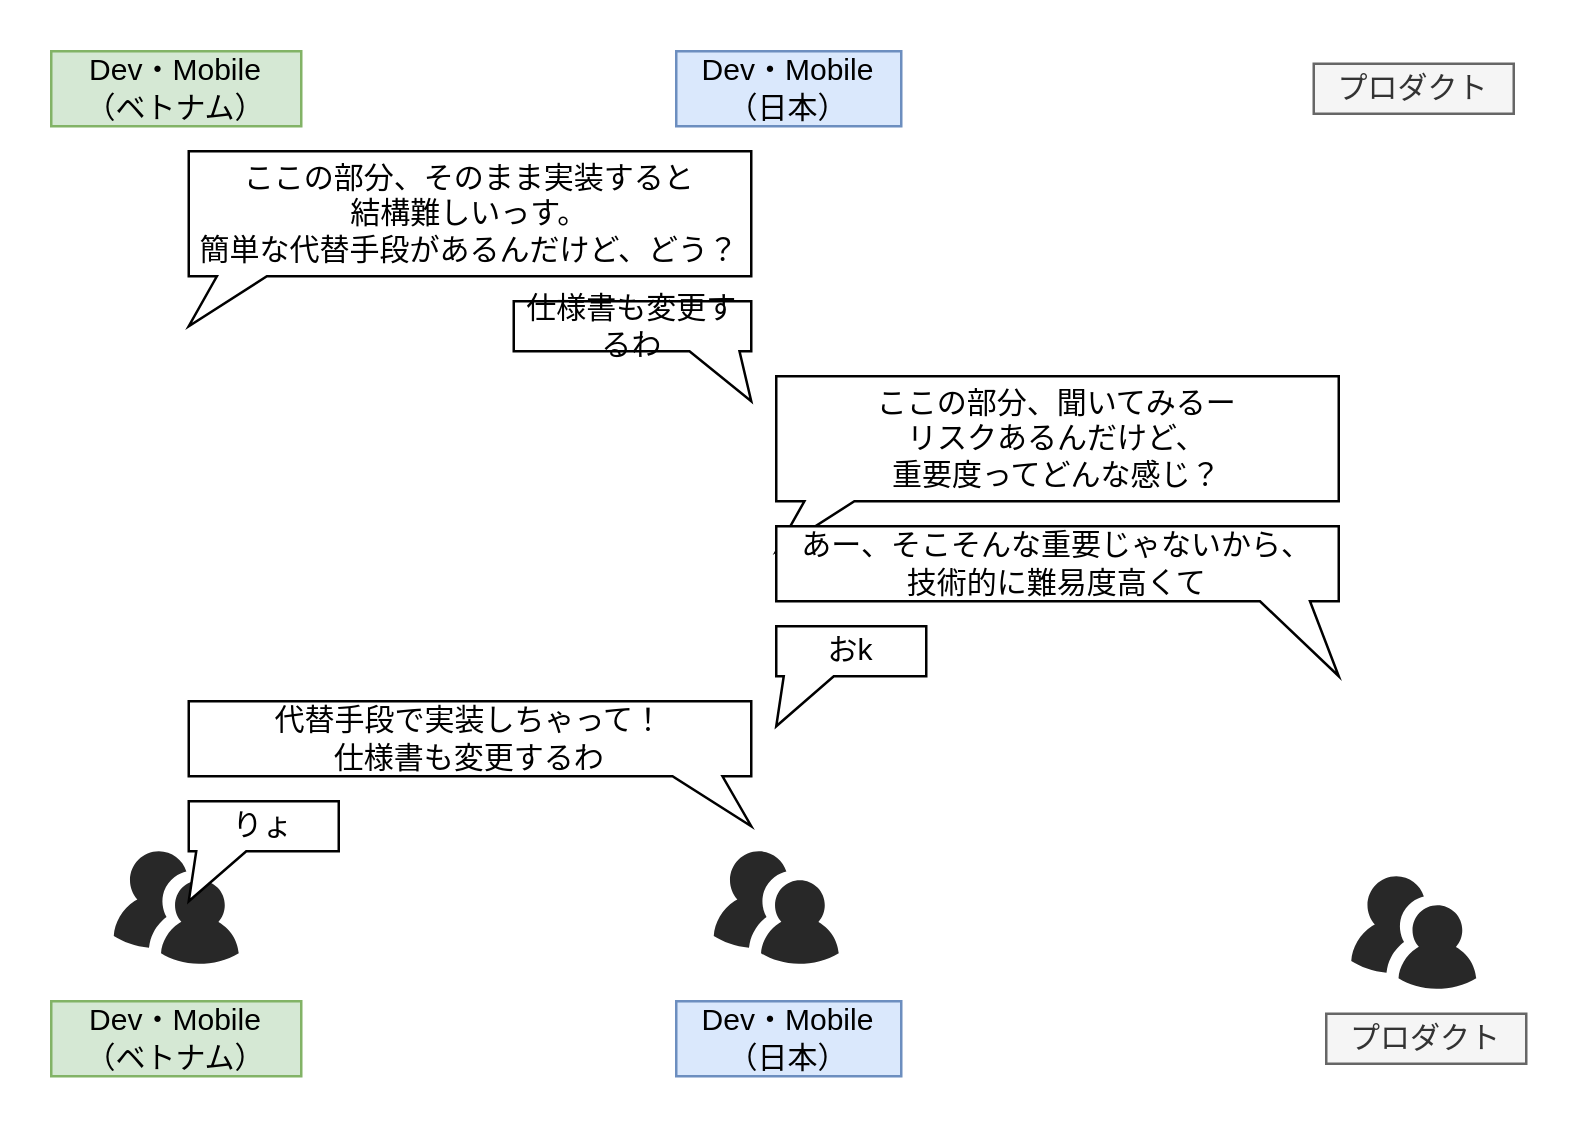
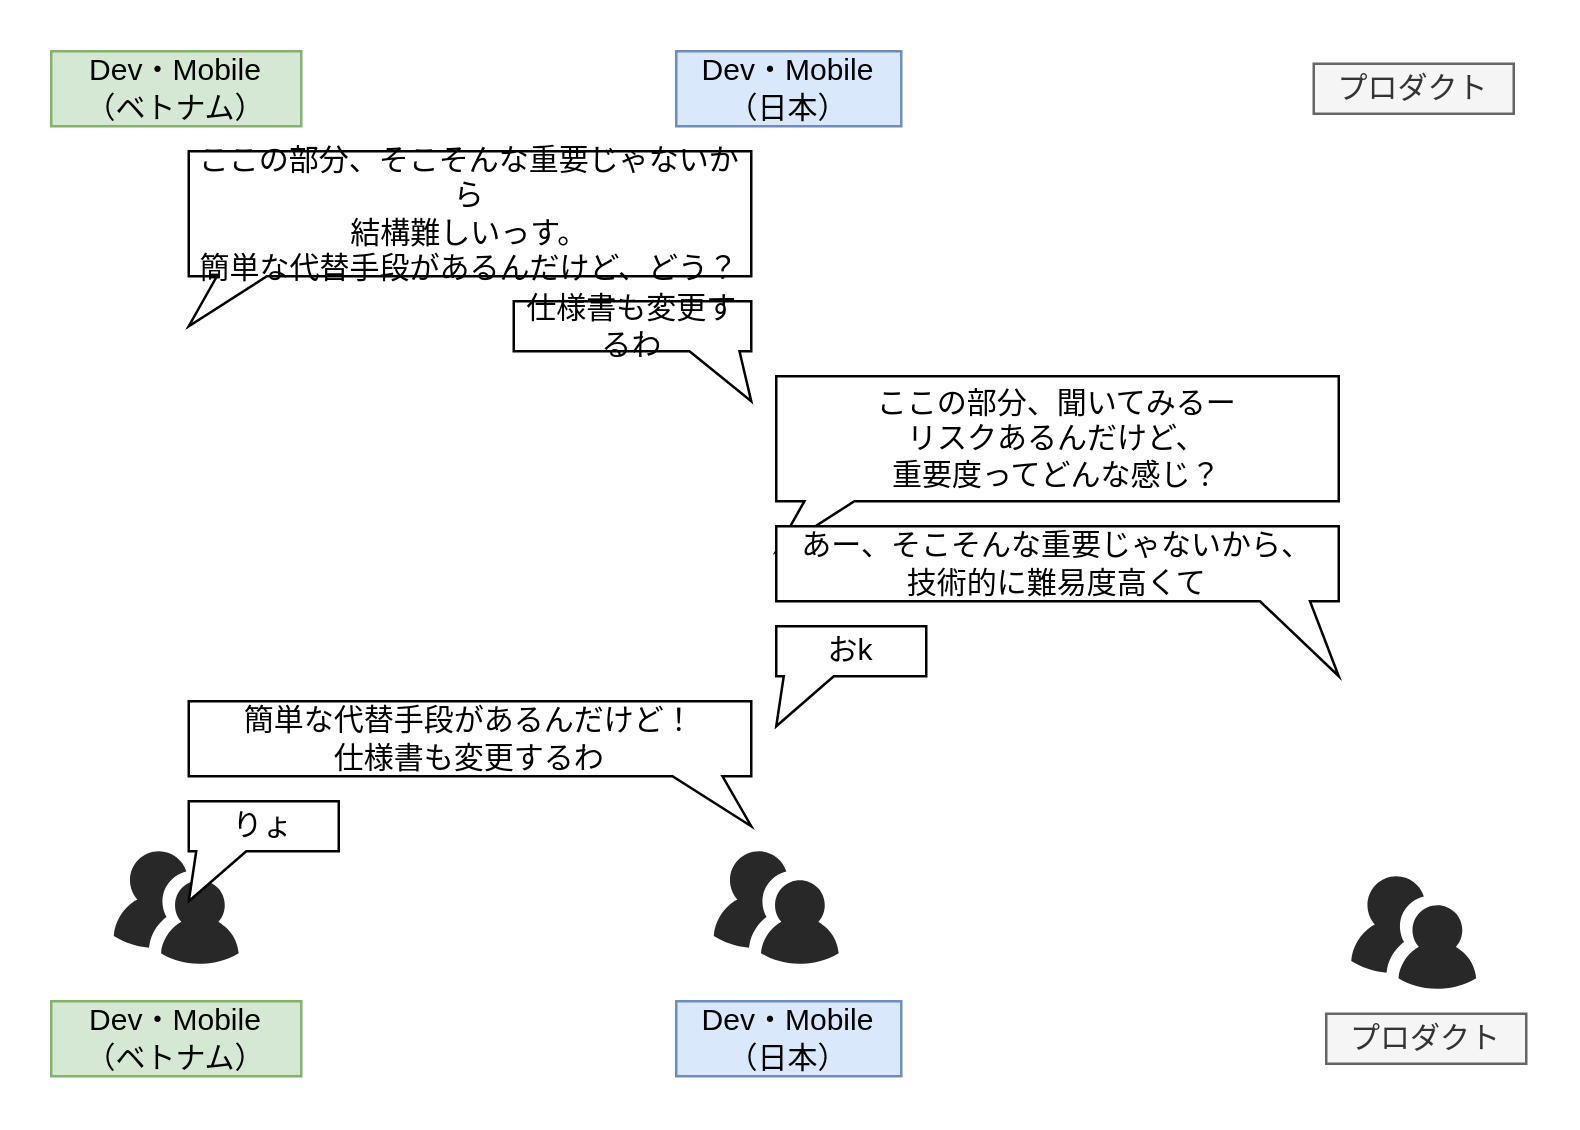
(470, 214) -> (470, 214)
(470, 739) -> (470, 739)
